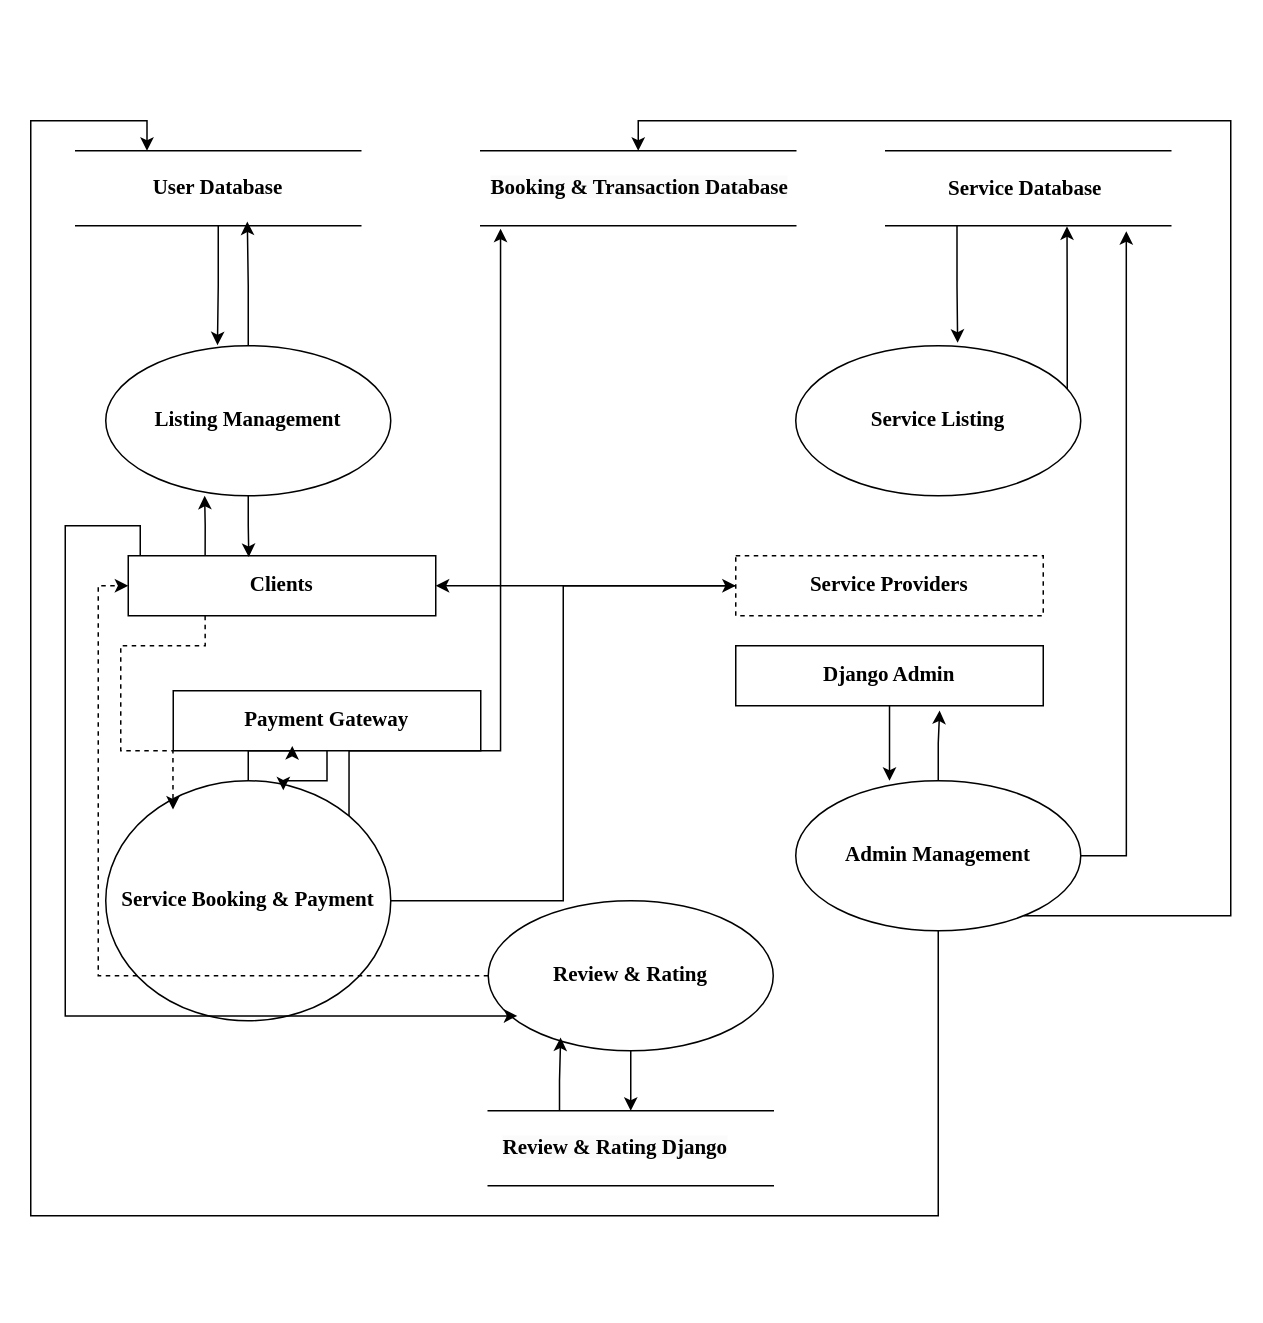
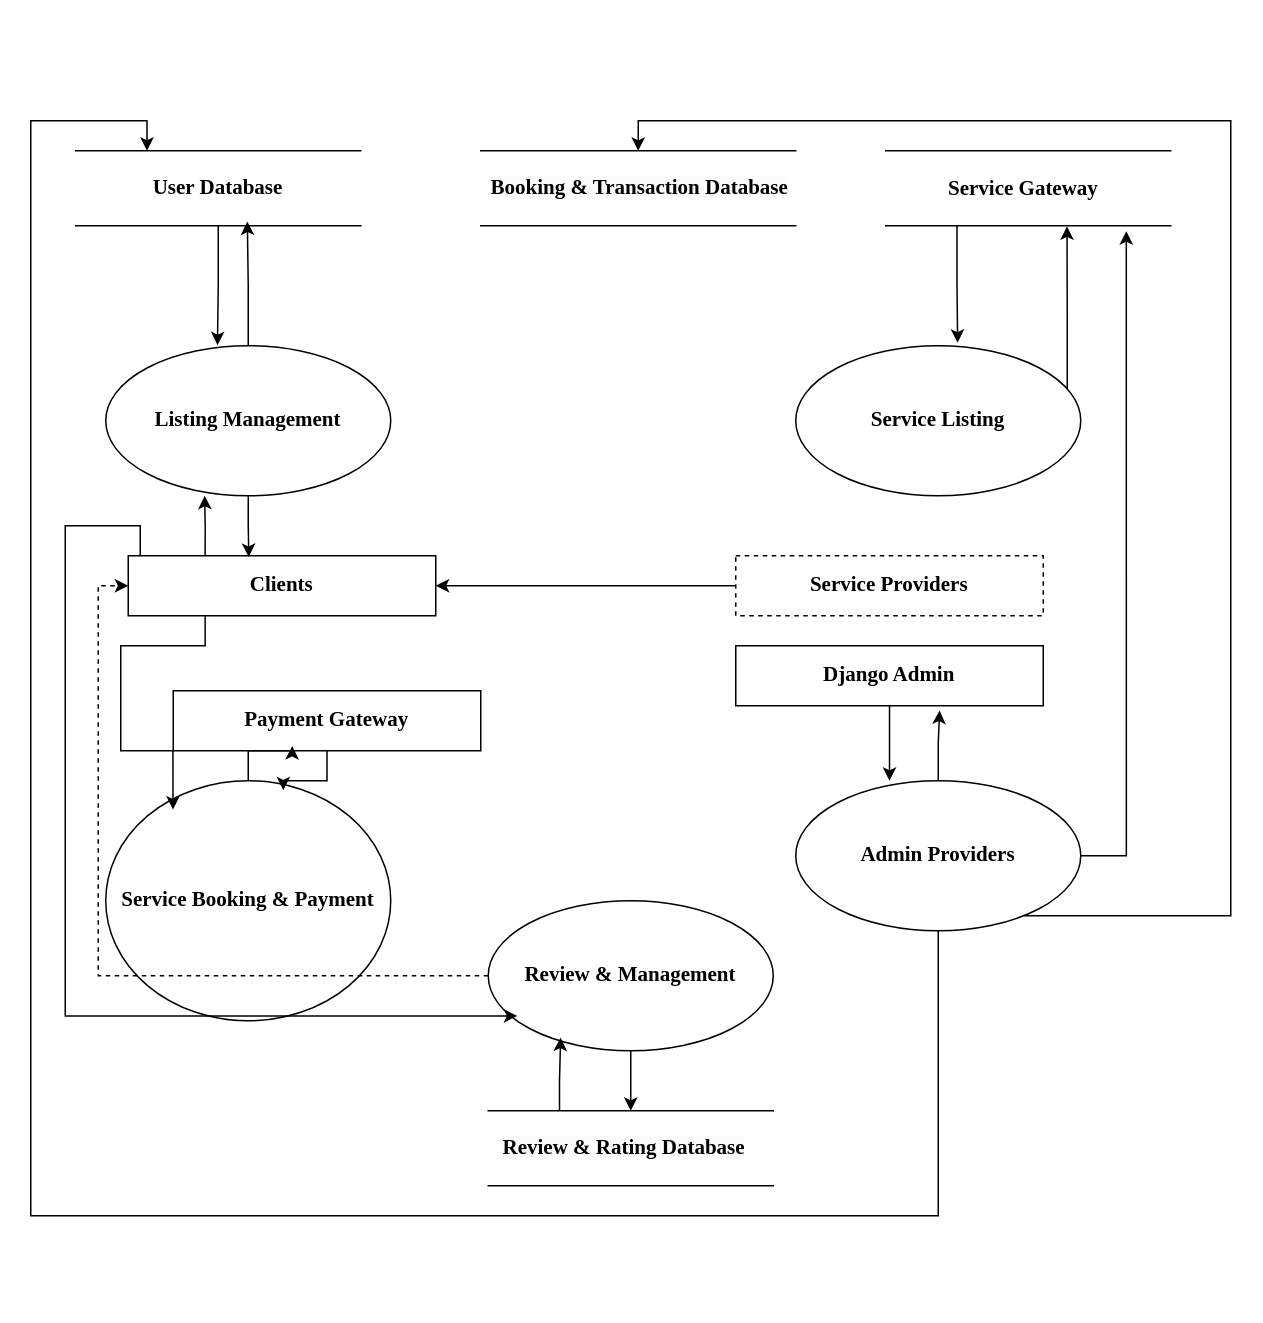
(1025, 187) -> (1020, 187)
(501, 505) -> none
(121, 690) -> (121, 690)
(563, 830) -> none
(938, 856) -> (938, 856)
(631, 976) -> (631, 976)
(602, 1147) -> (613, 1147)
